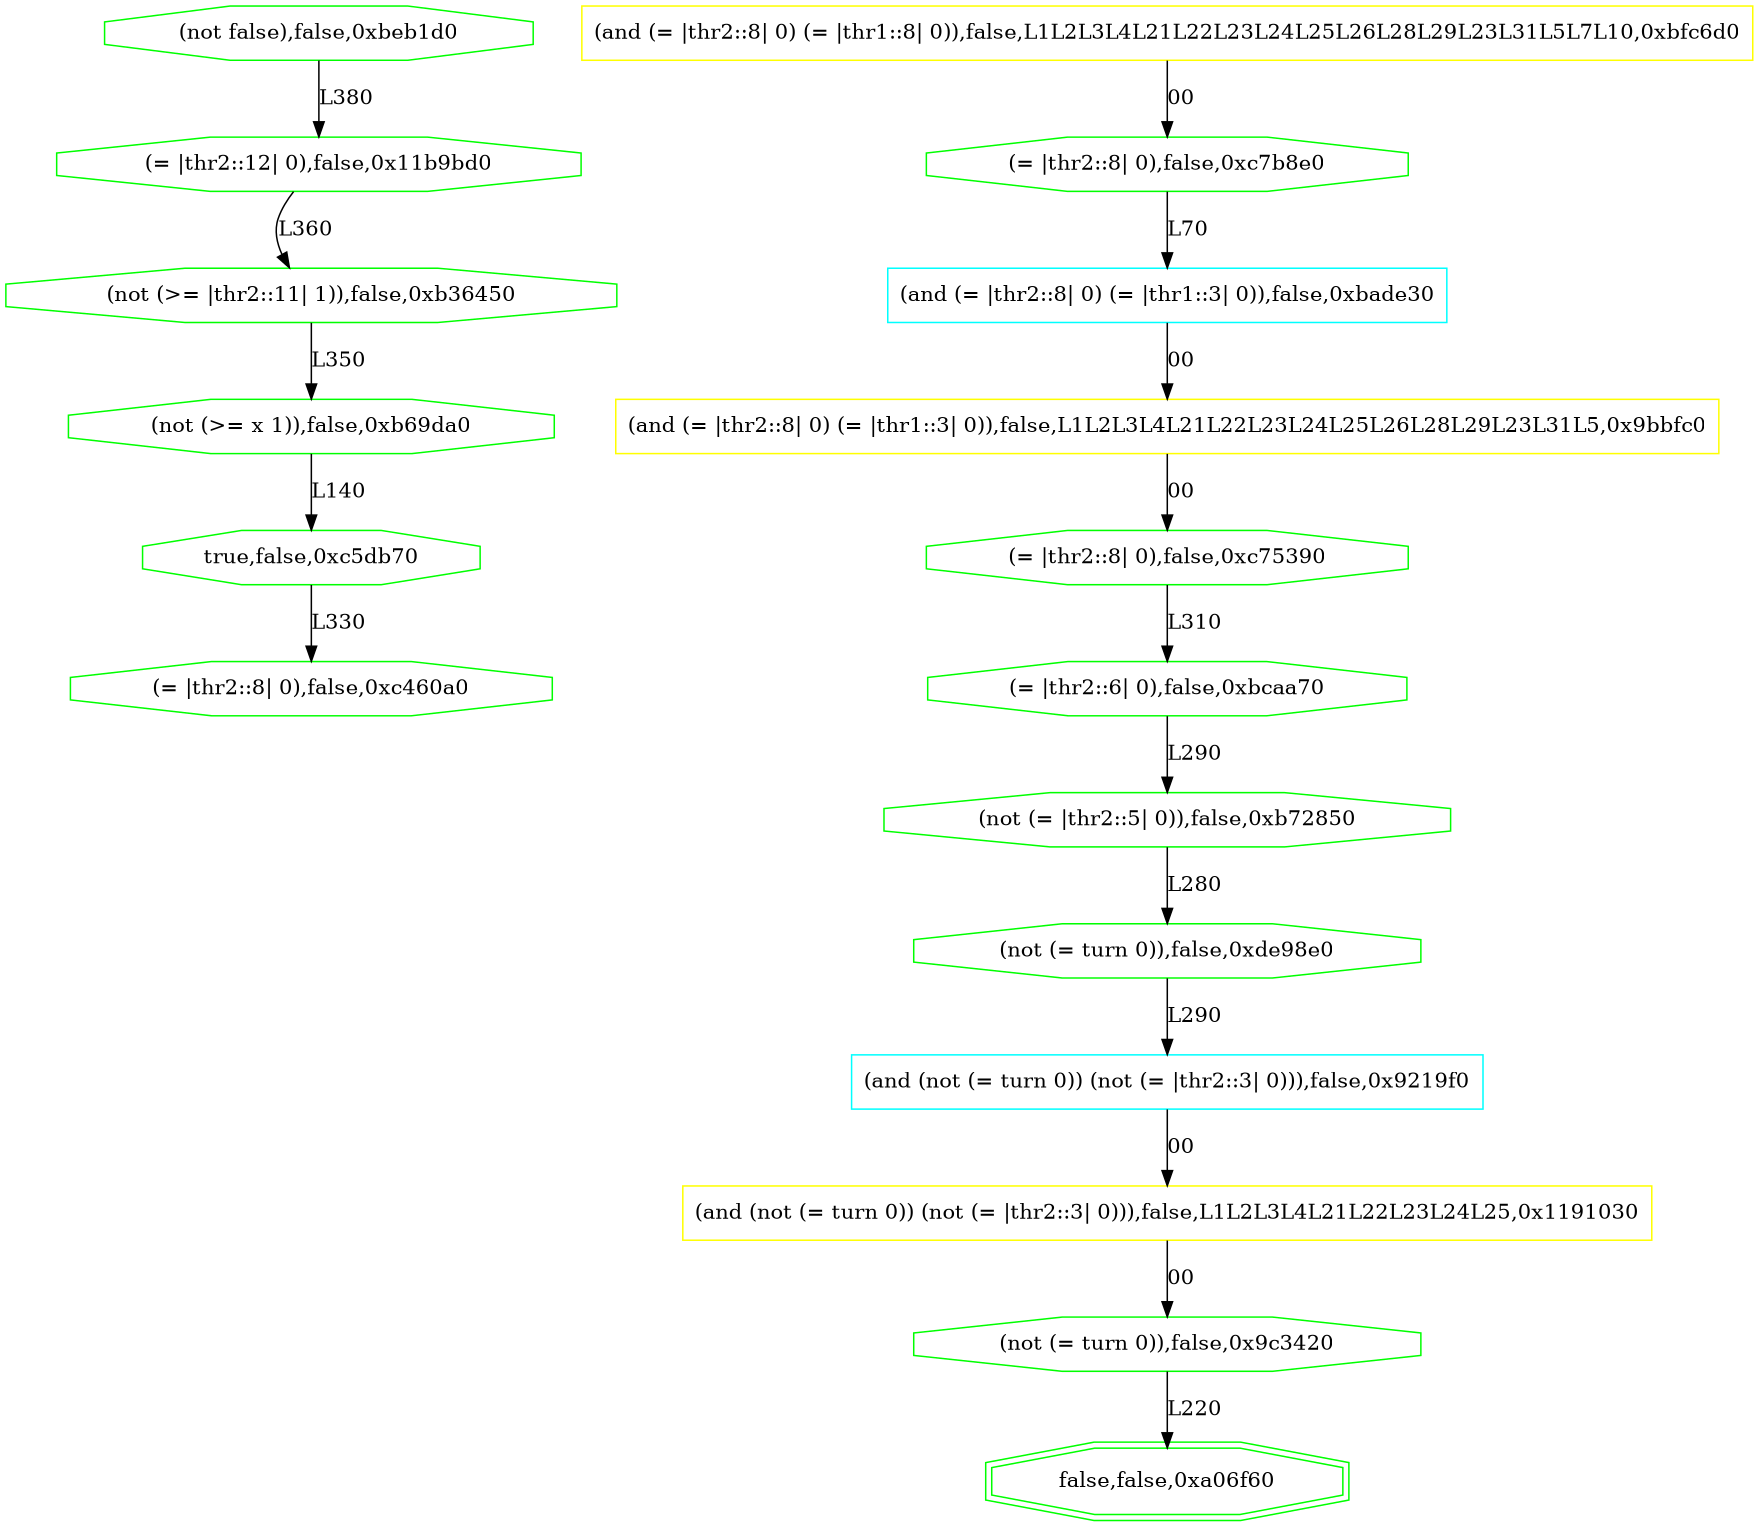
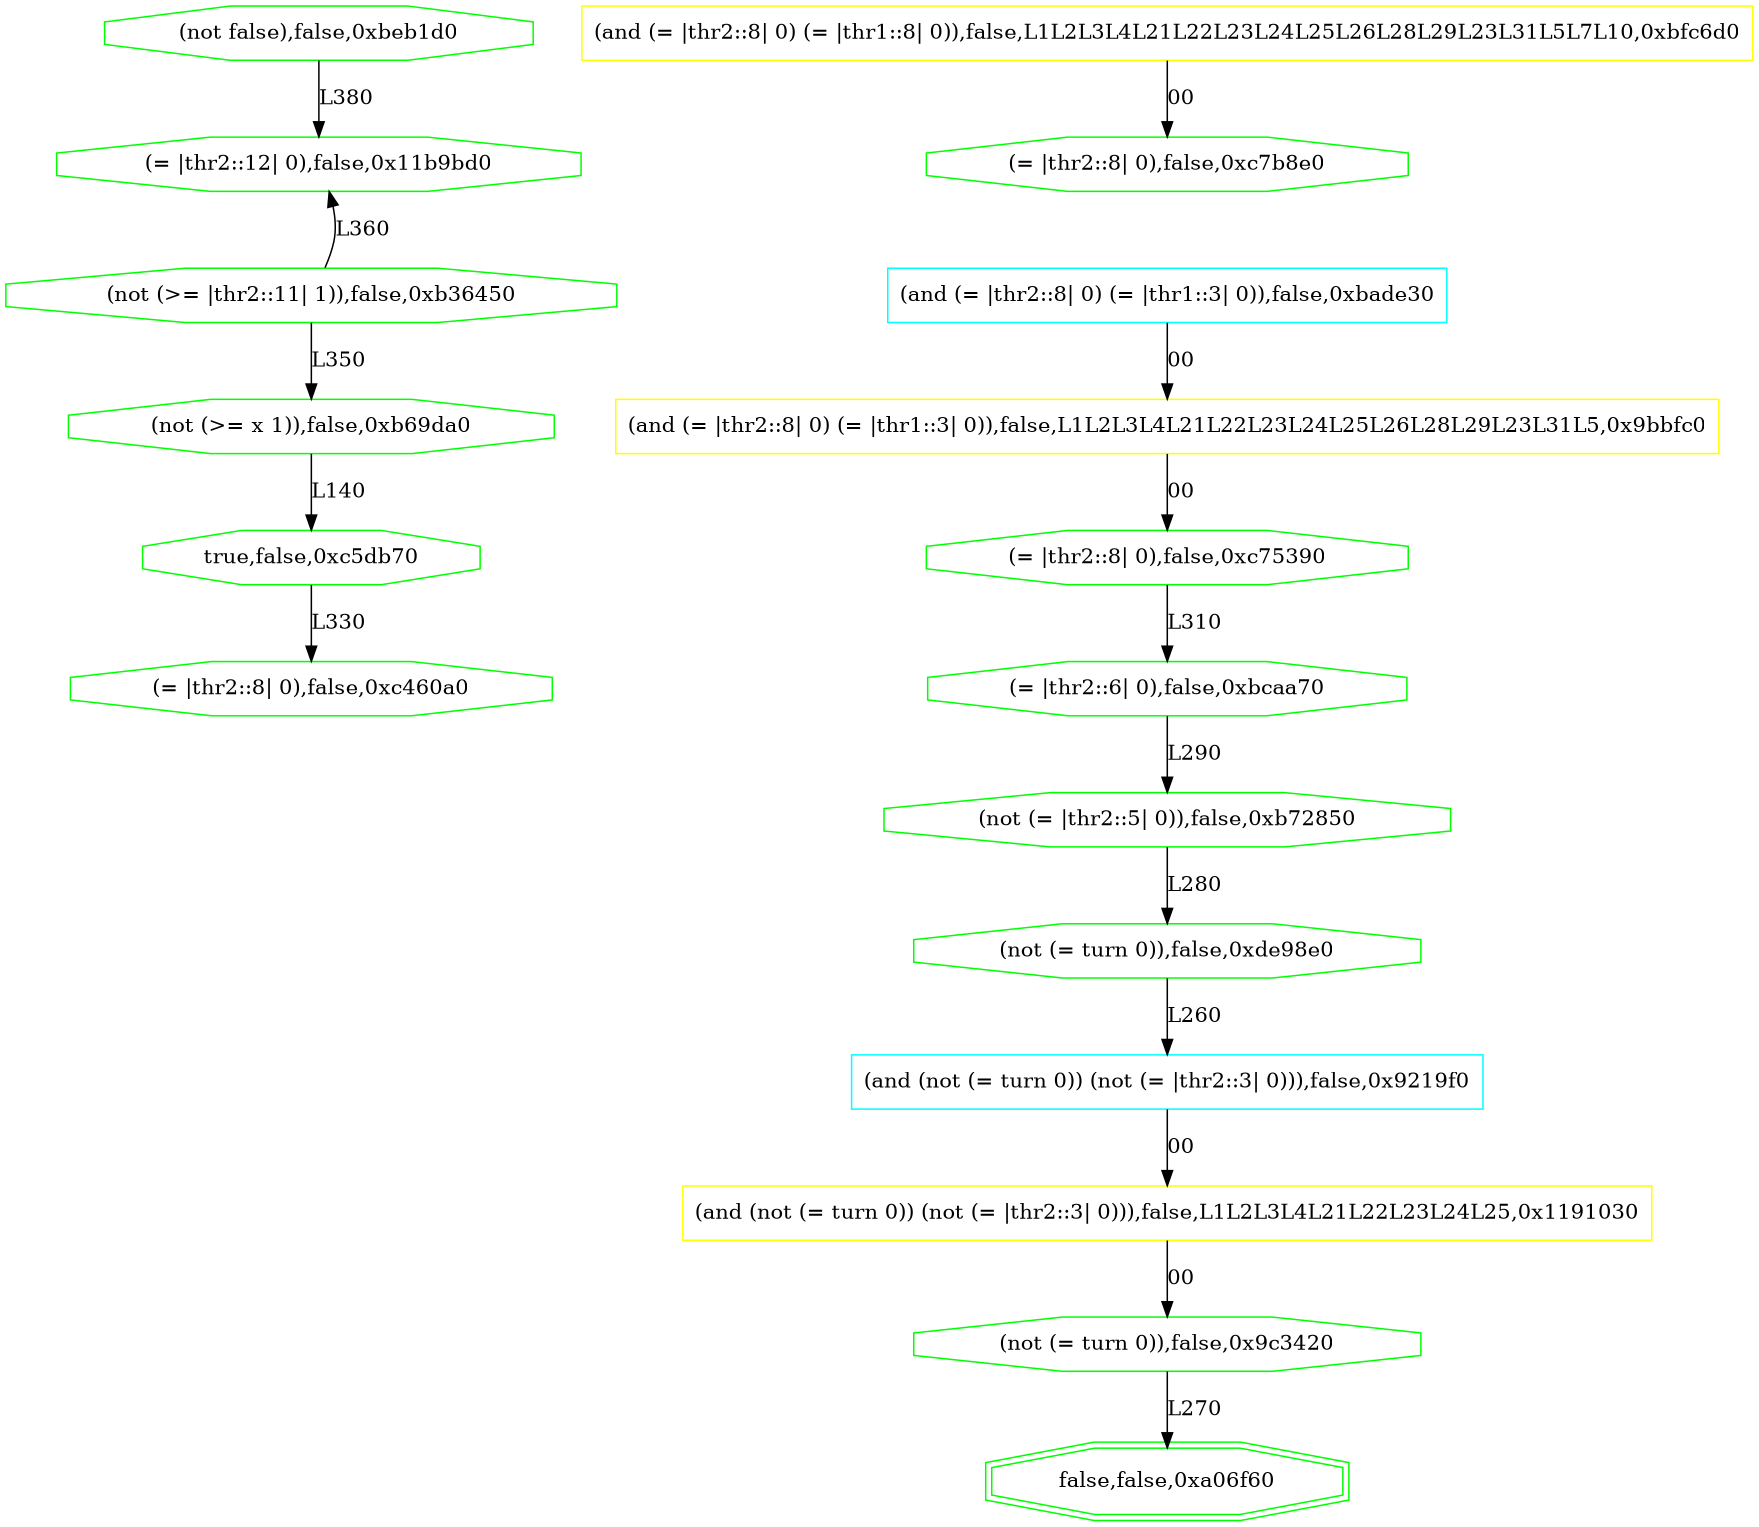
(277, 221) -> (335, 238)
(1167, 222) -> none
(1195, 1016) -> (1195, 1016)
(1195, 1410) -> (1195, 1410)
